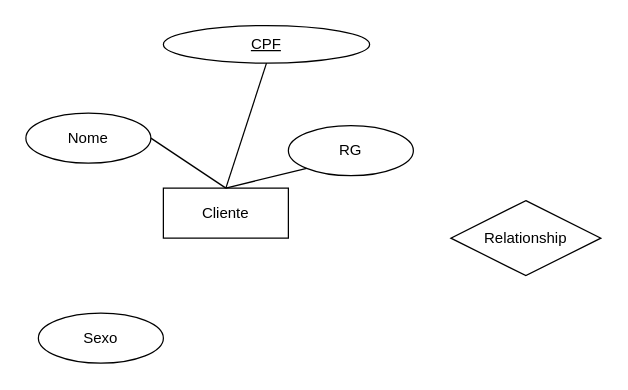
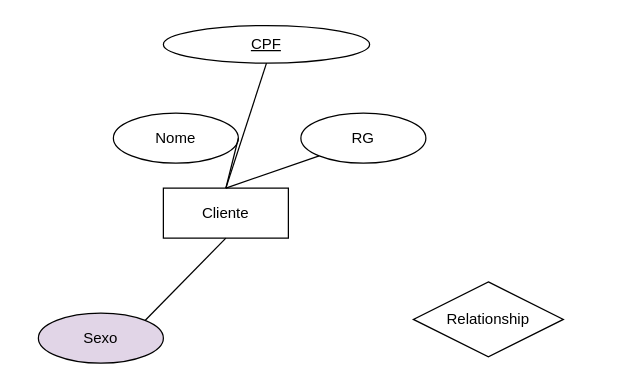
(88, 138) -> (176, 138)
(351, 151) -> (363, 138)
(526, 238) -> (488, 319)
none -> (185, 280)
(101, 338) -> (101, 338)
